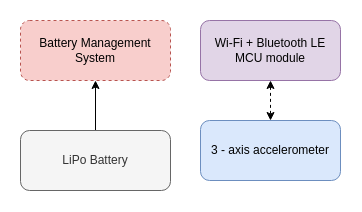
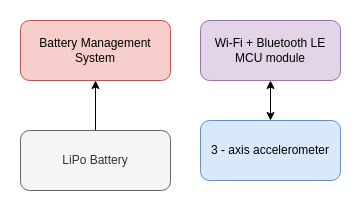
(96, 51) -> (96, 51)
(271, 100) -> (271, 100)
